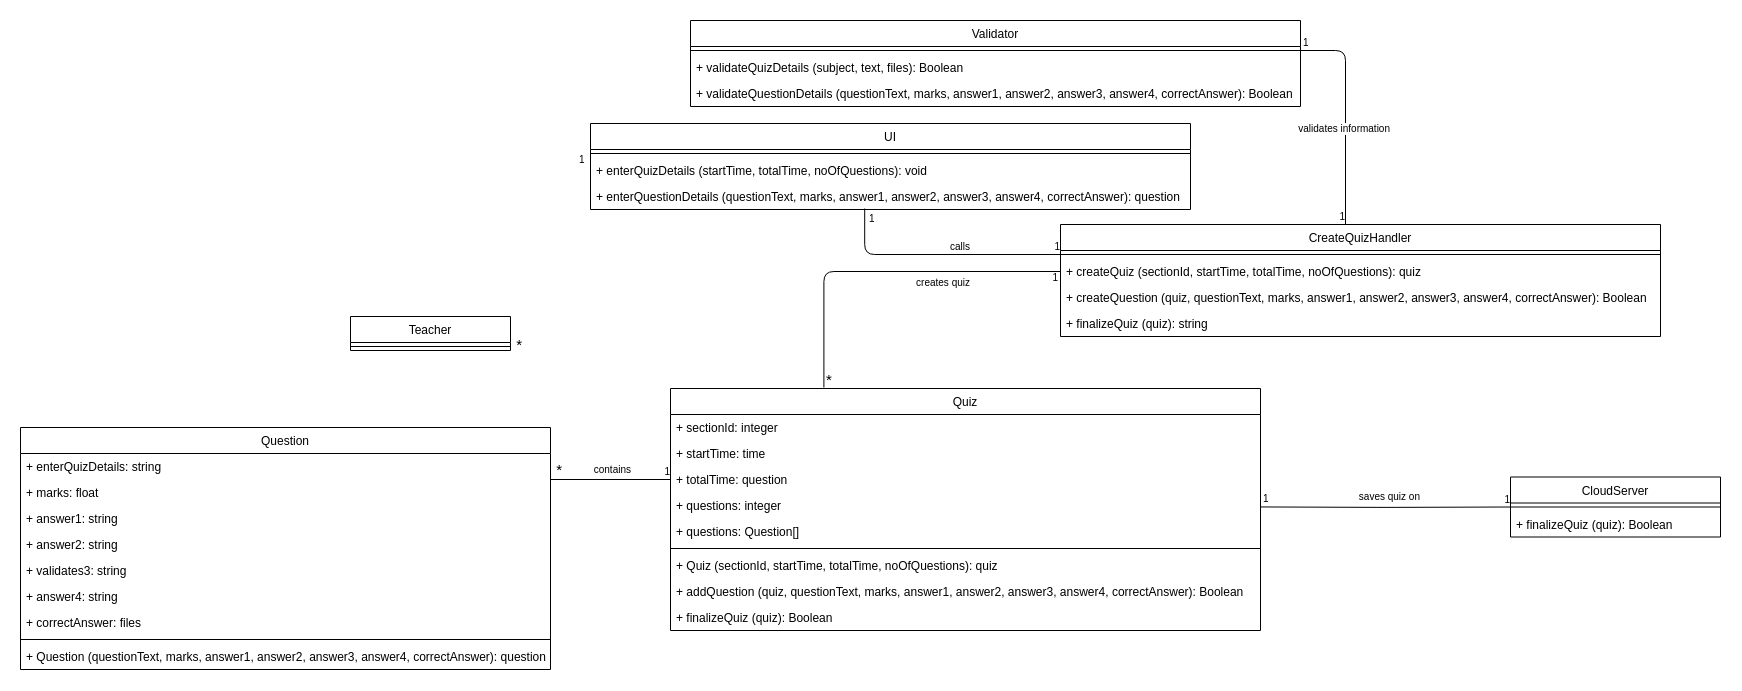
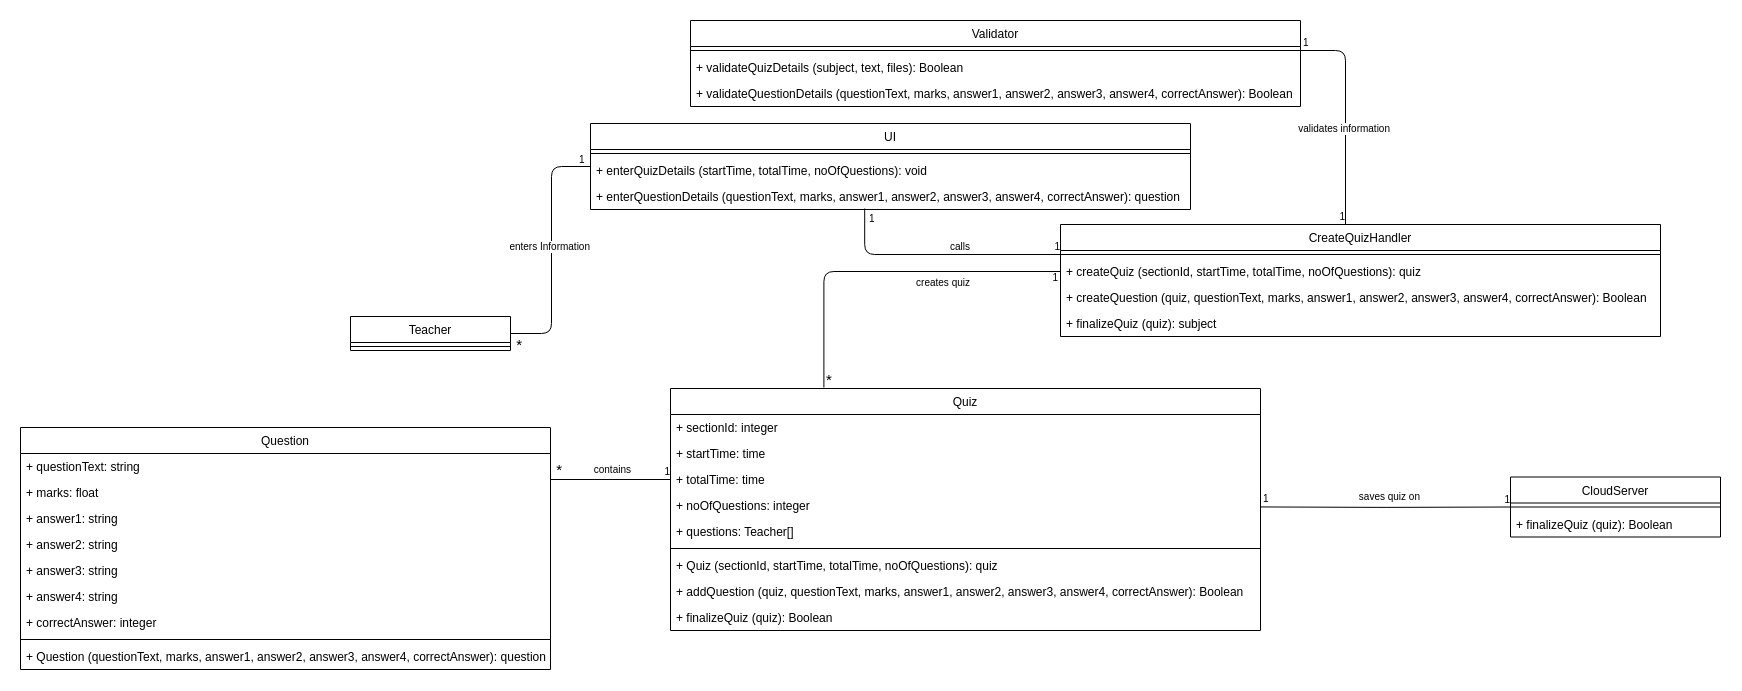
none -> (552, 253)
(1148, 324) -> (1153, 324)
(102, 467) -> (92, 467)
(737, 480) -> (724, 480)
(735, 506) -> (749, 506)
(745, 532) -> (744, 532)
(84, 571) -> (77, 571)
(92, 623) -> (100, 623)
